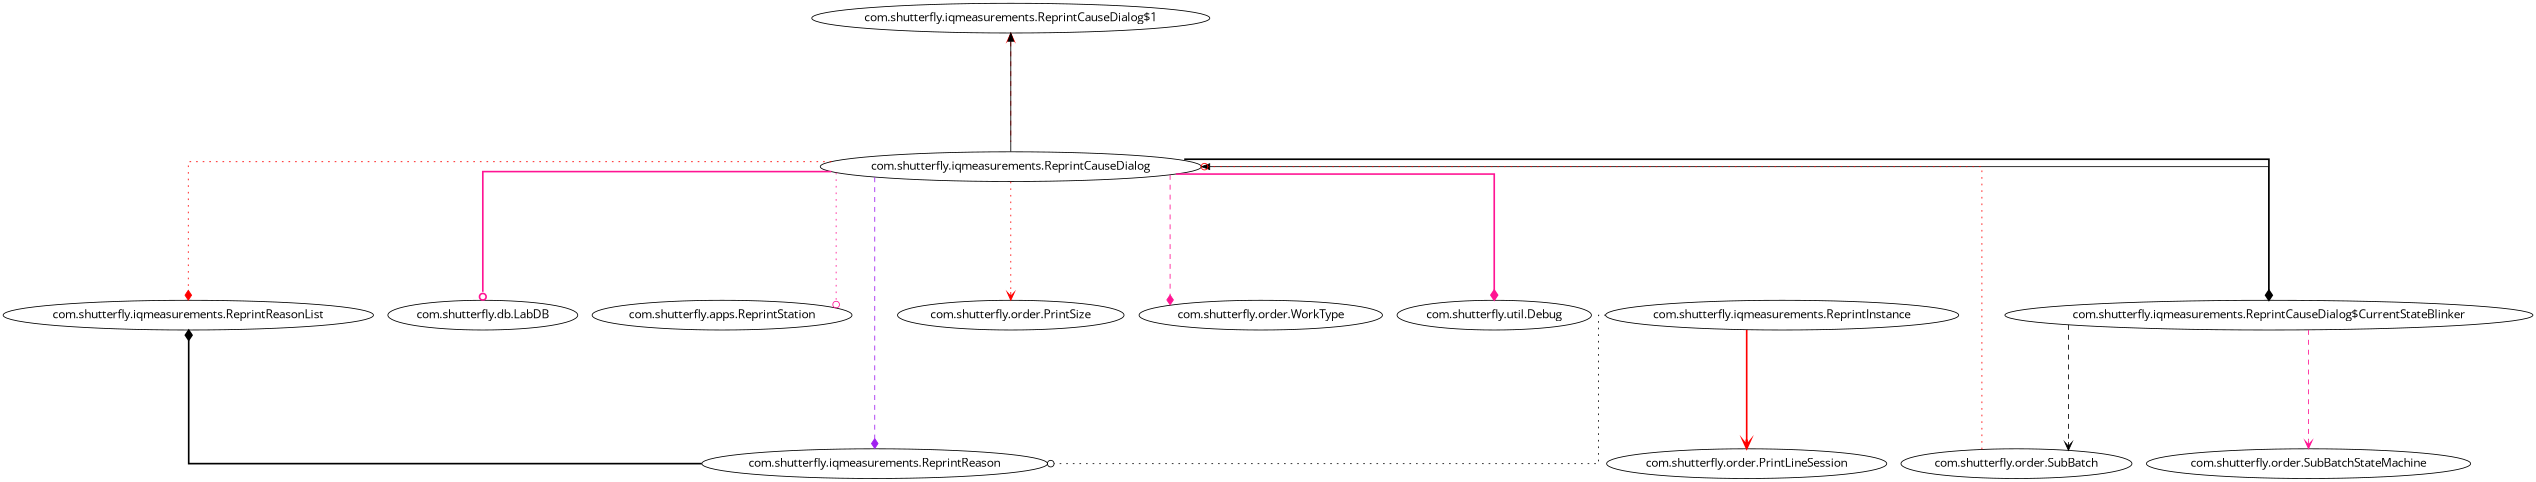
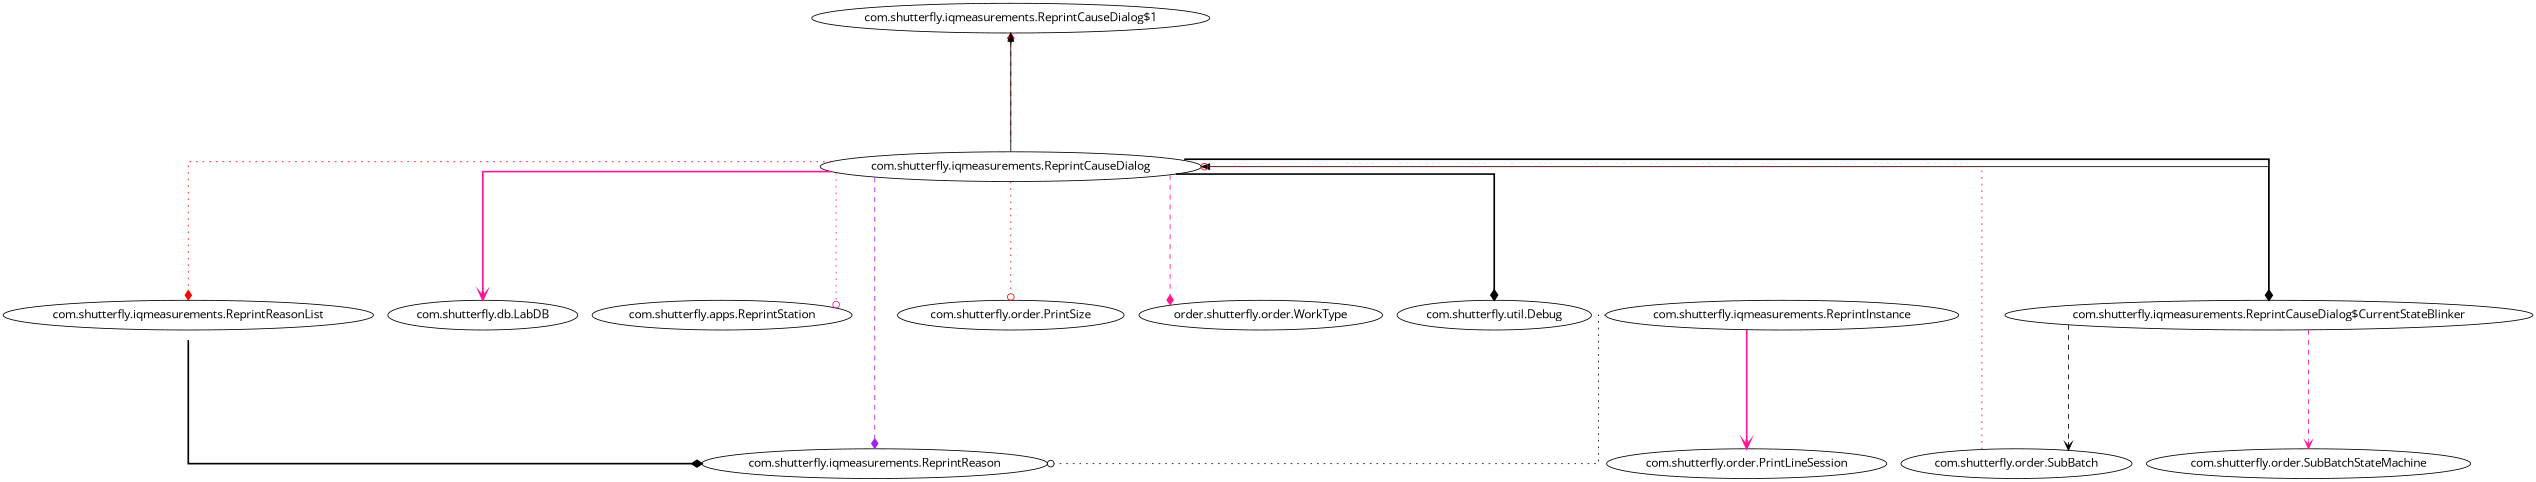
(1011, 92) -> (1011, 92)
(597, 172) -> (597, 172)
(1393, 174) -> (1393, 174)
(1011, 238) -> (1011, 238)
(1261, 315) -> (1261, 315)
(1747, 385) -> (1747, 385)
(383, 464) -> (378, 464)
